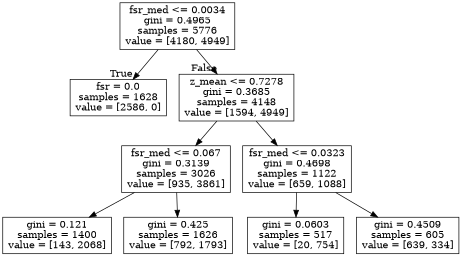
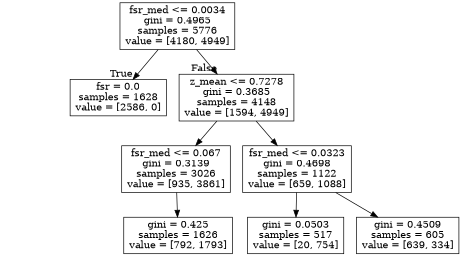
(57, 235) -> none
(296, 235) -> (296, 235)
